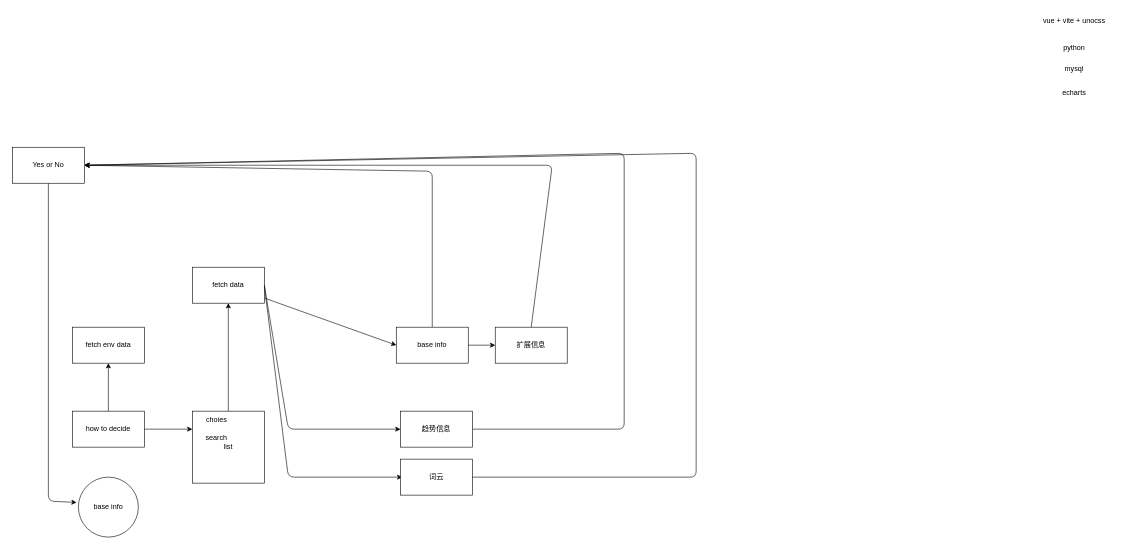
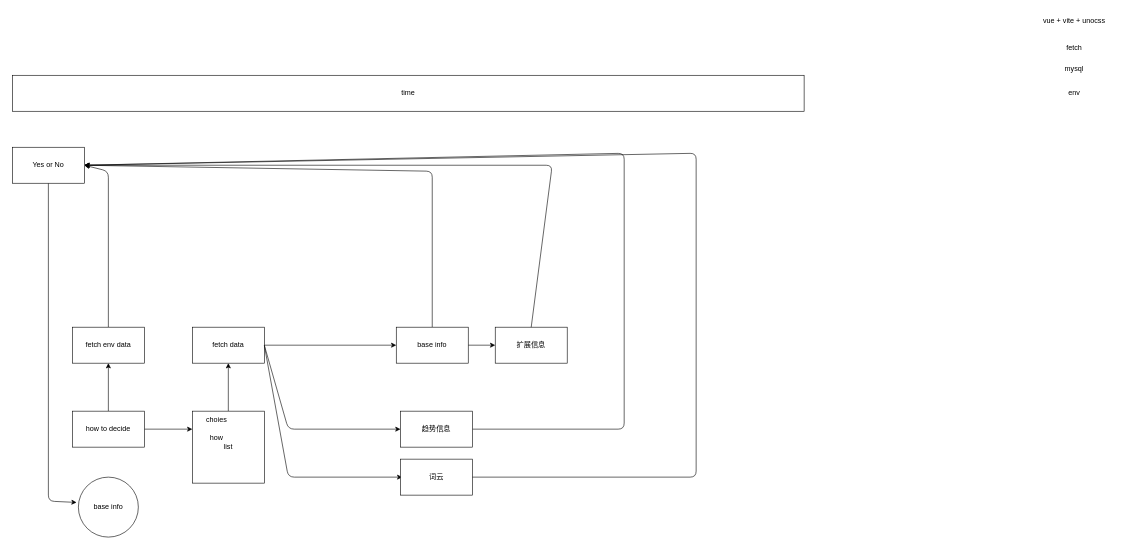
(1075, 48) -> (1075, 48)
none -> (408, 93)
(1075, 93) -> (1075, 93)
none -> (108, 241)
(228, 285) -> (228, 345)
(217, 438) -> (217, 438)
